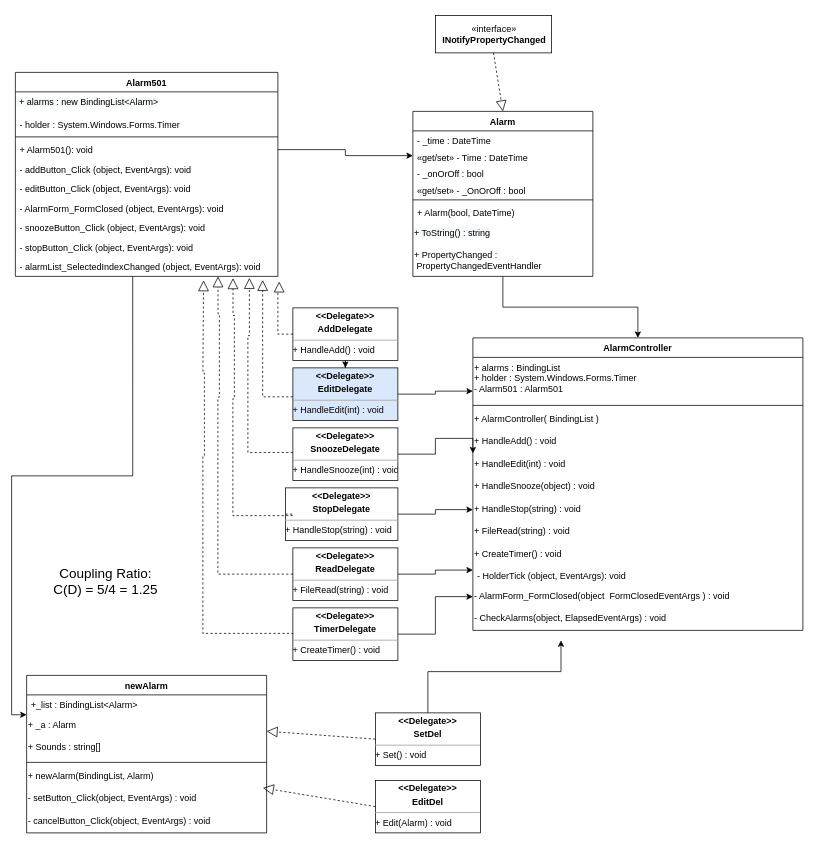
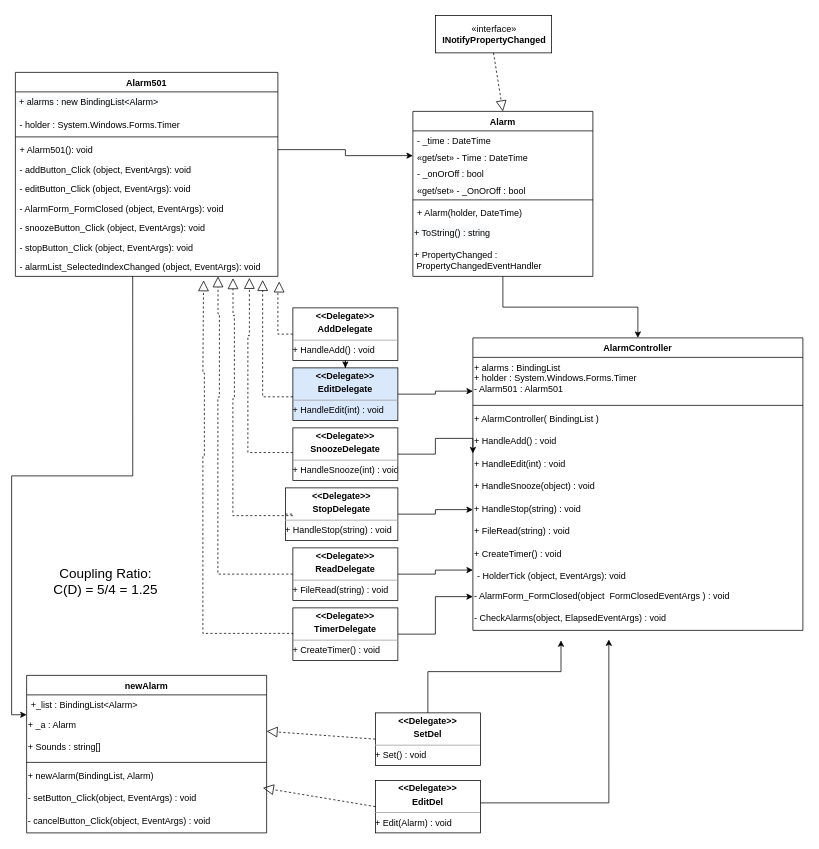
(468, 213) -> (473, 213)
none -> (609, 661)
